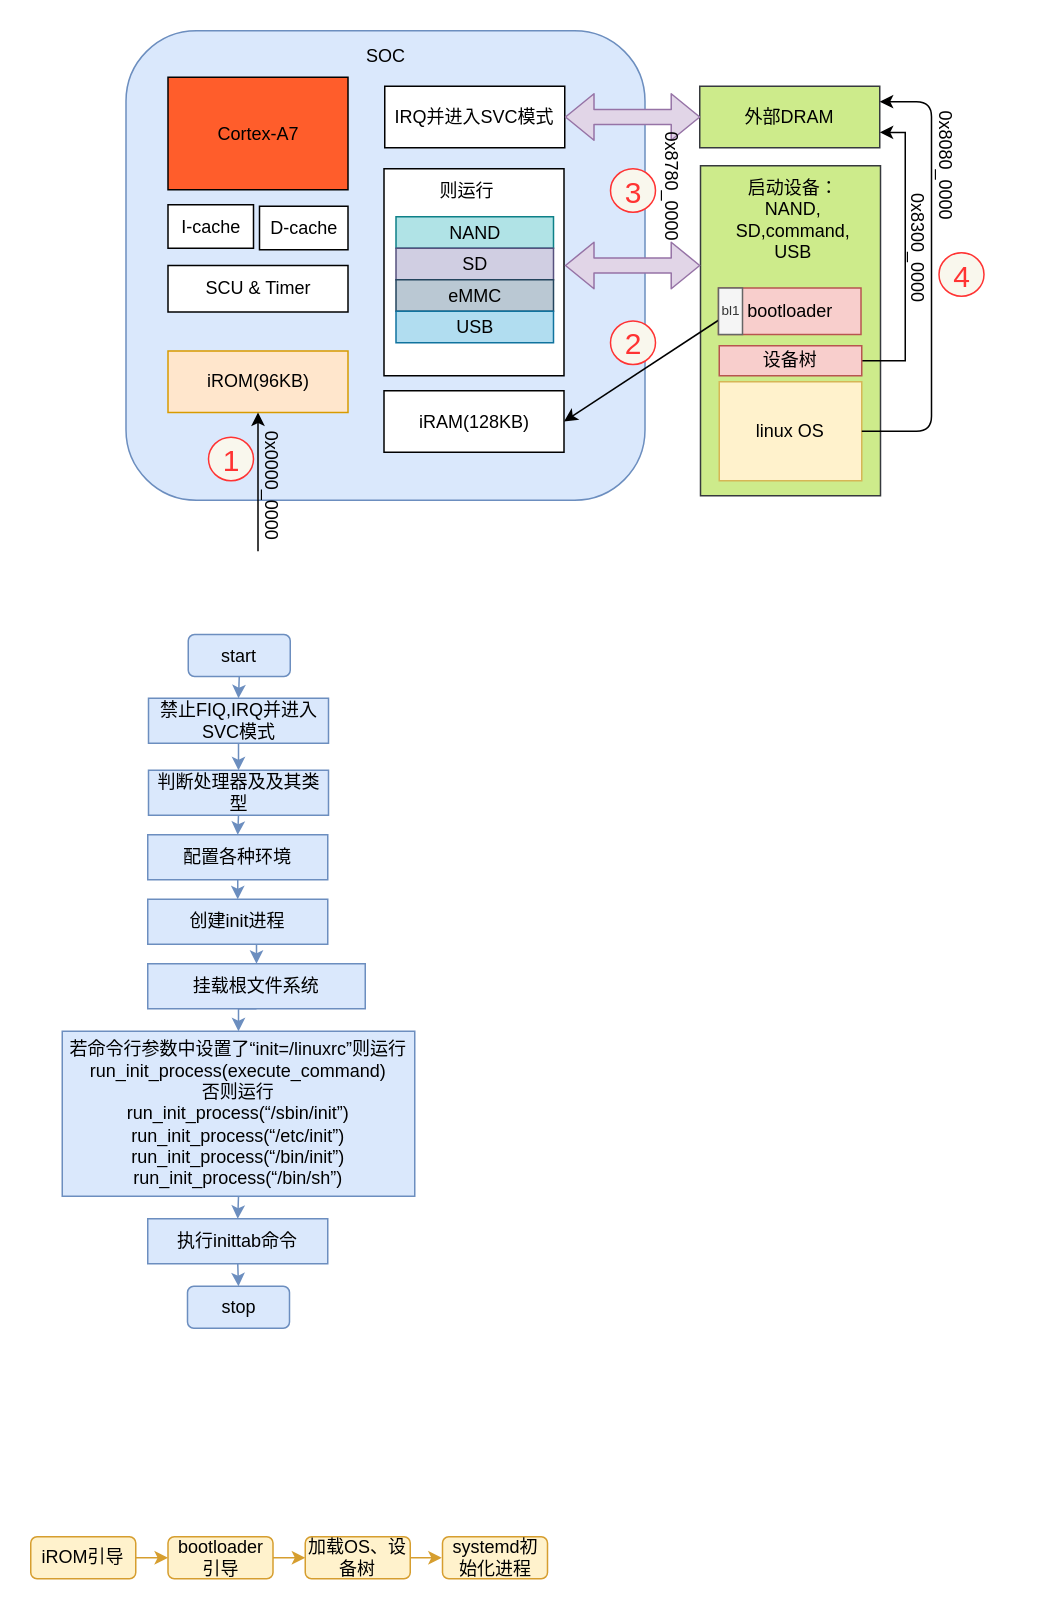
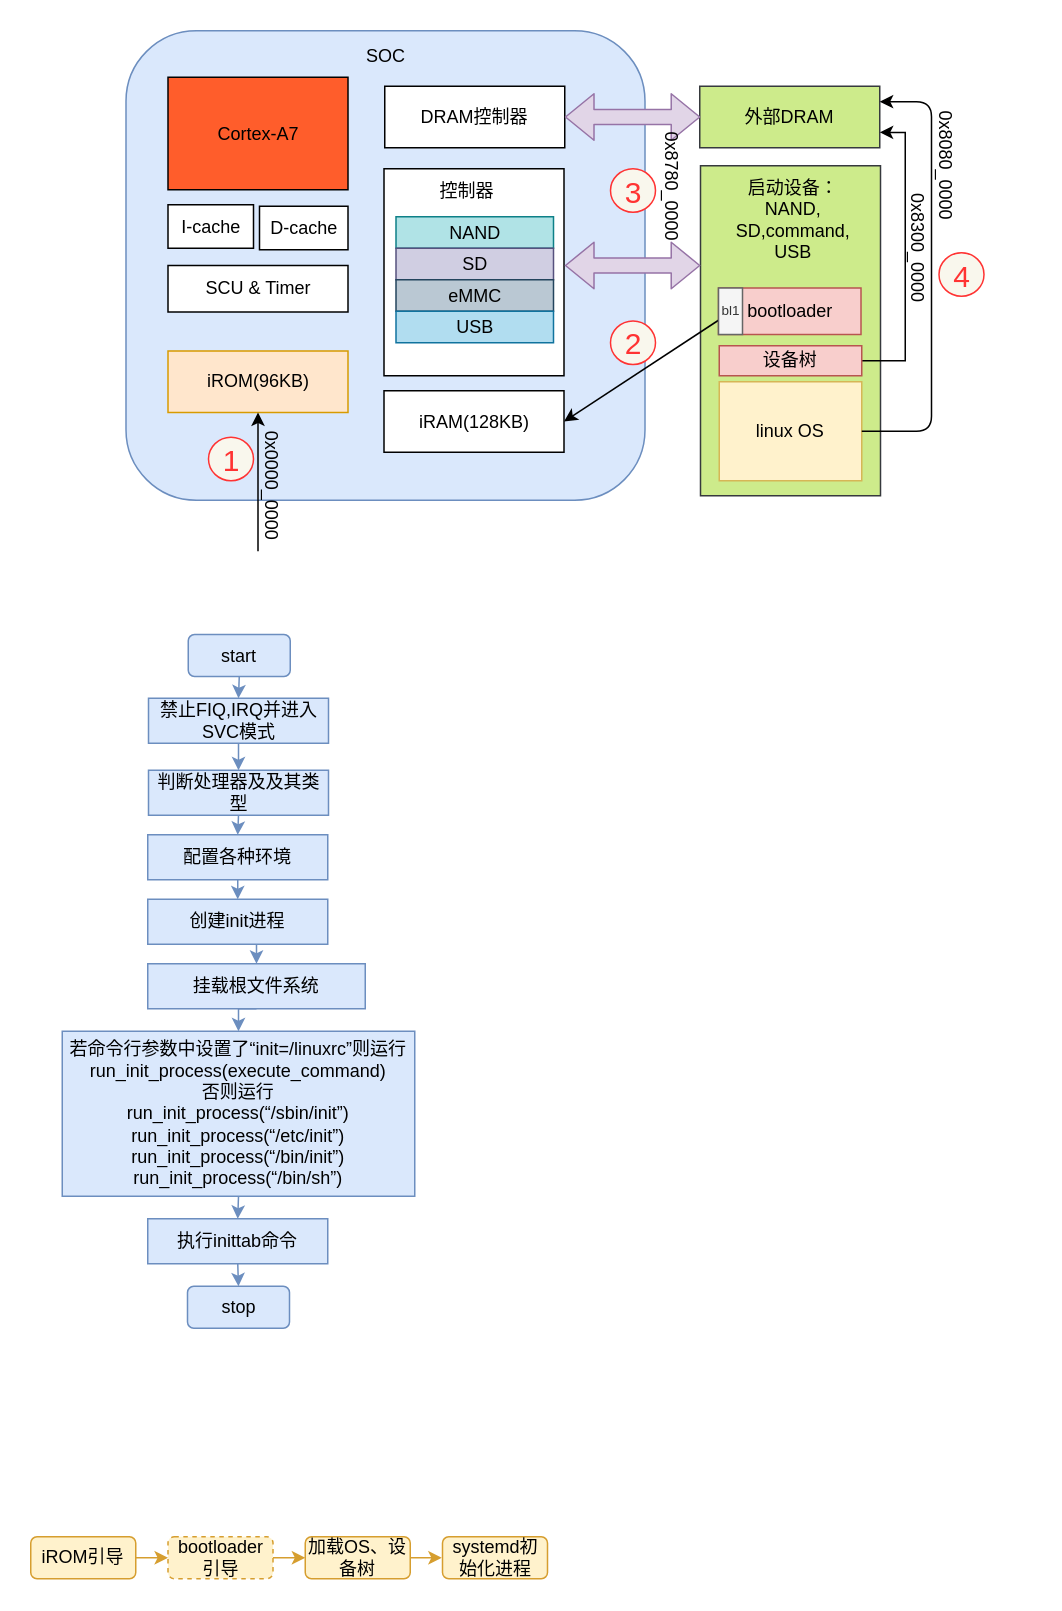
(475, 118) -> (475, 118)
(467, 191) -> (467, 191)
(221, 1558) -> (221, 1558)
